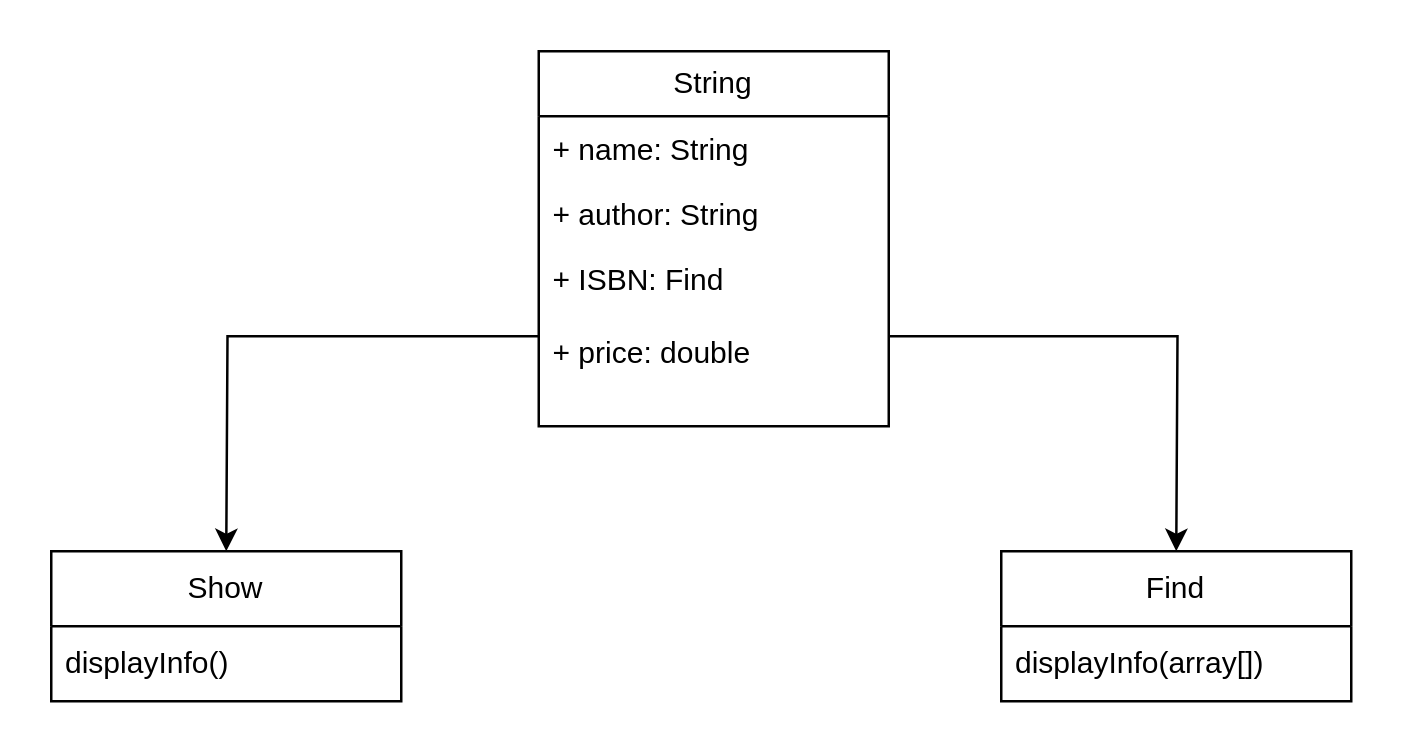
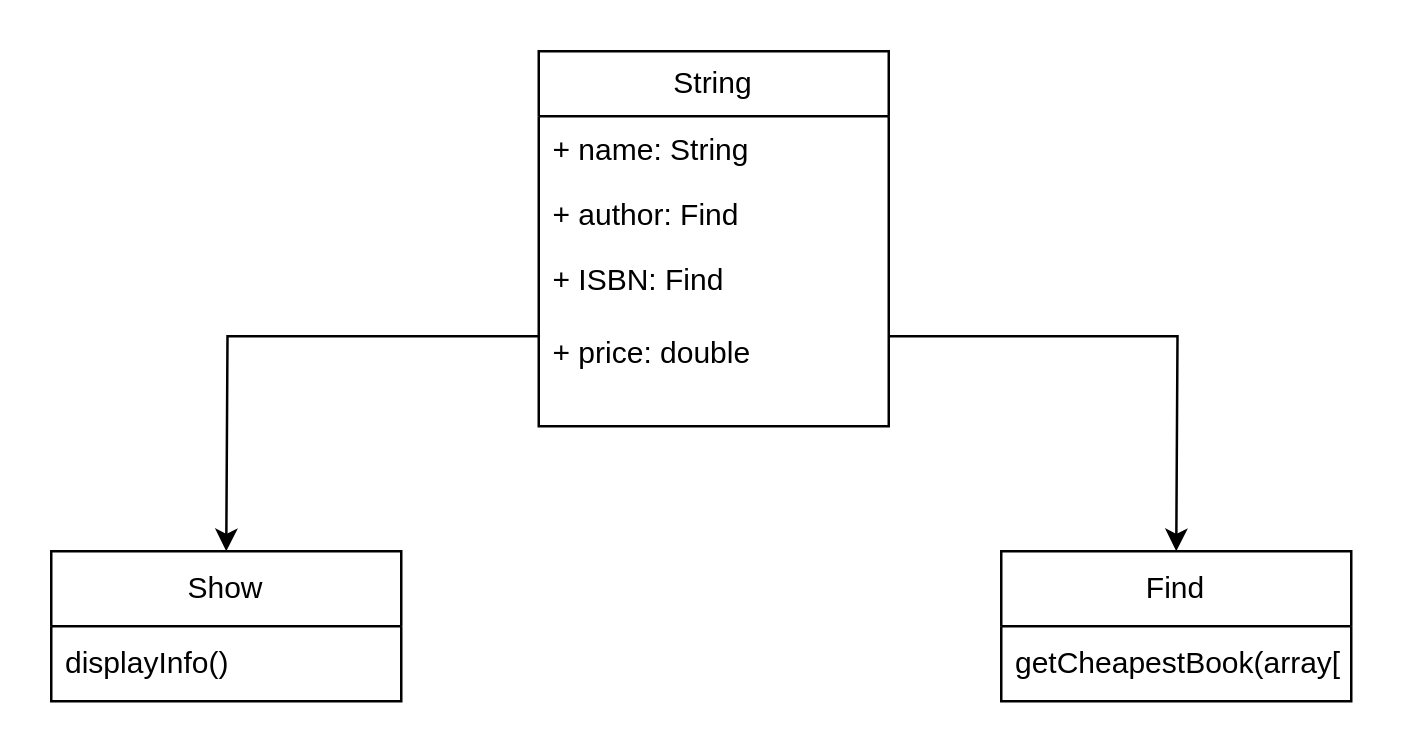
(673, 217) -> (656, 217)
(1176, 664) -> (1179, 664)
